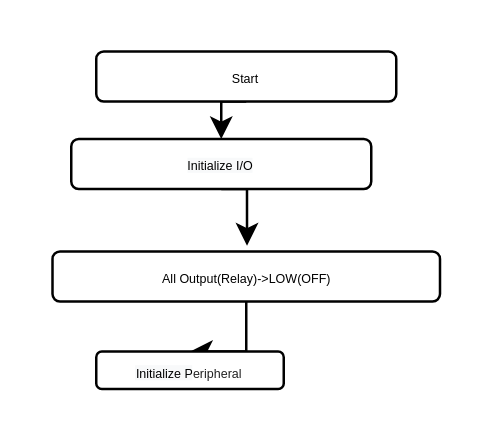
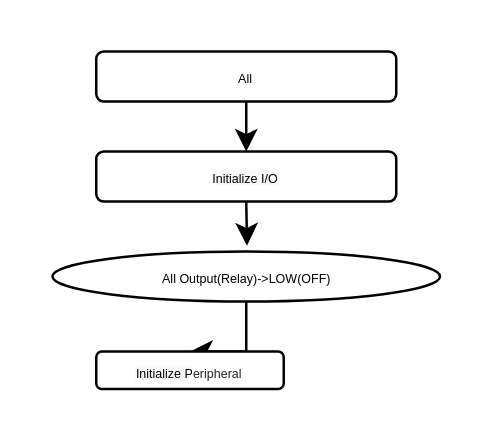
(246, 76) -> (246, 76)
(221, 164) -> (246, 176)
(246, 276) -> (246, 276)
